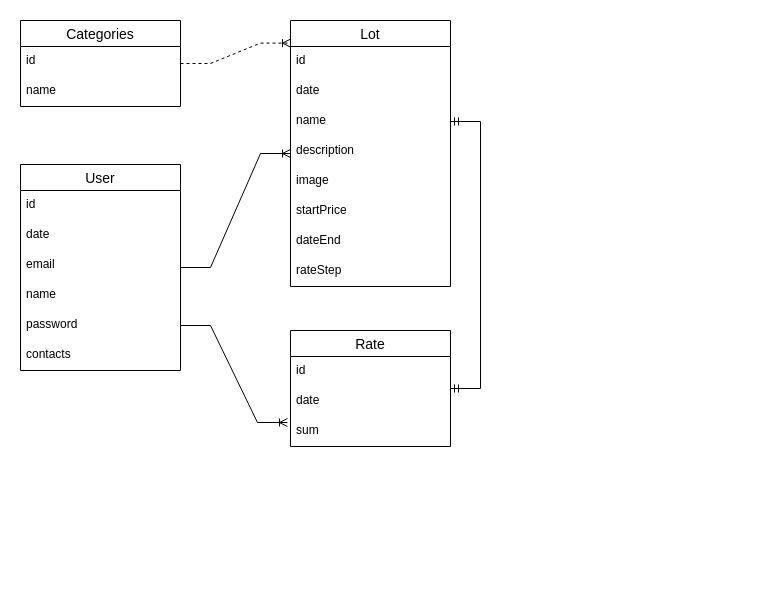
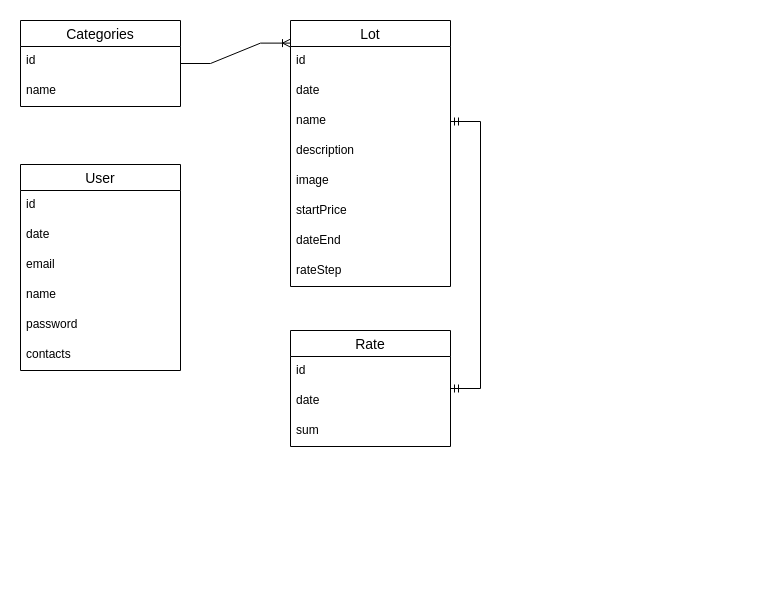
(236, 53) -> (236, 53)
(235, 211) -> none
(234, 374) -> none
